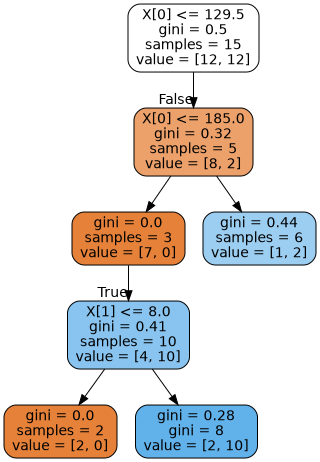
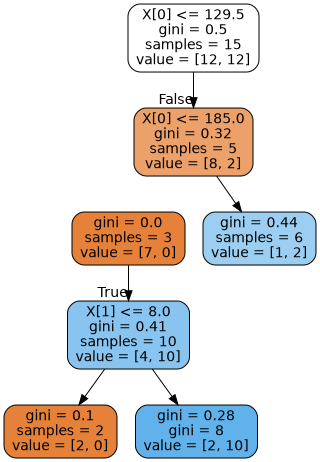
(161, 190) -> none
(60, 432) -> (60, 432)
